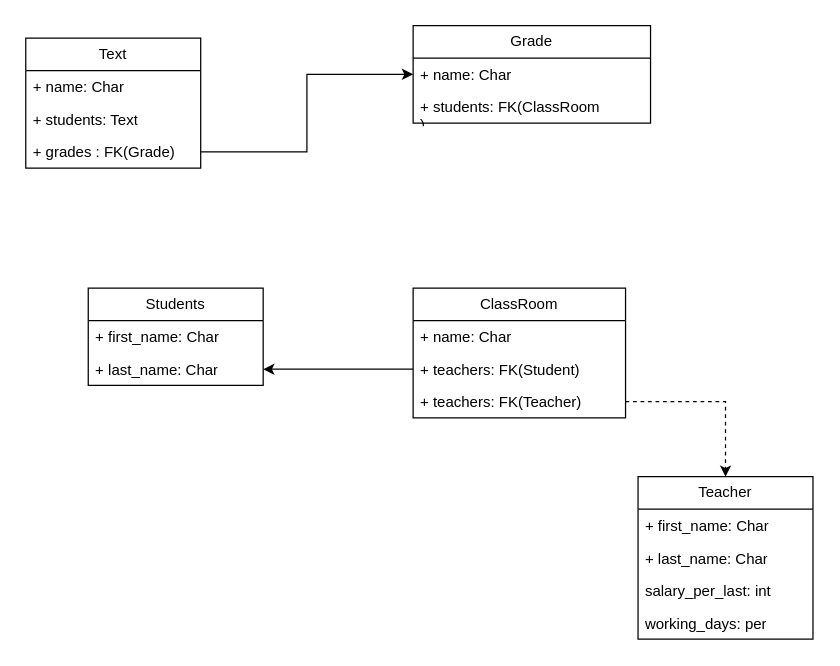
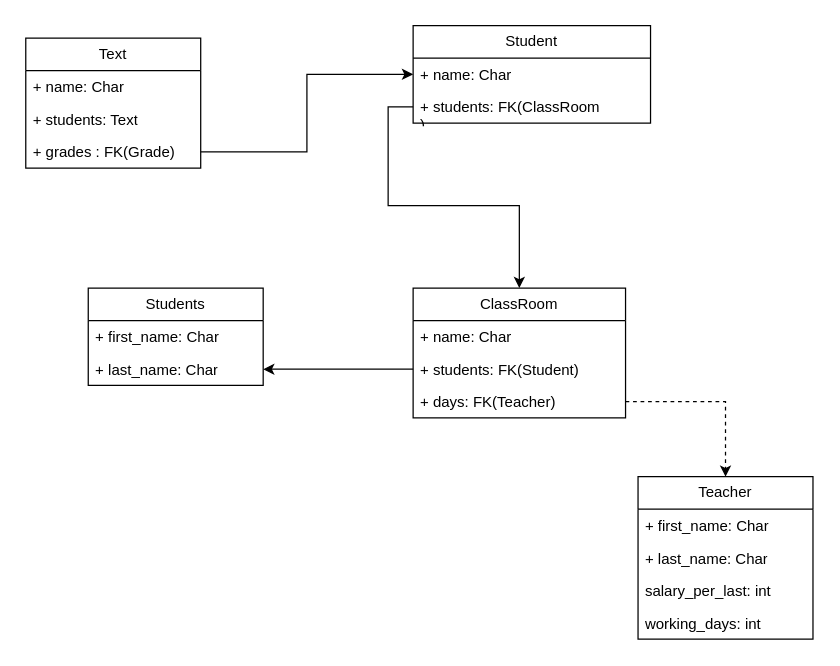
(532, 42) -> (532, 42)
none -> (429, 206)
(511, 371) -> (511, 371)
(511, 403) -> (495, 403)
(711, 625) -> (709, 625)
